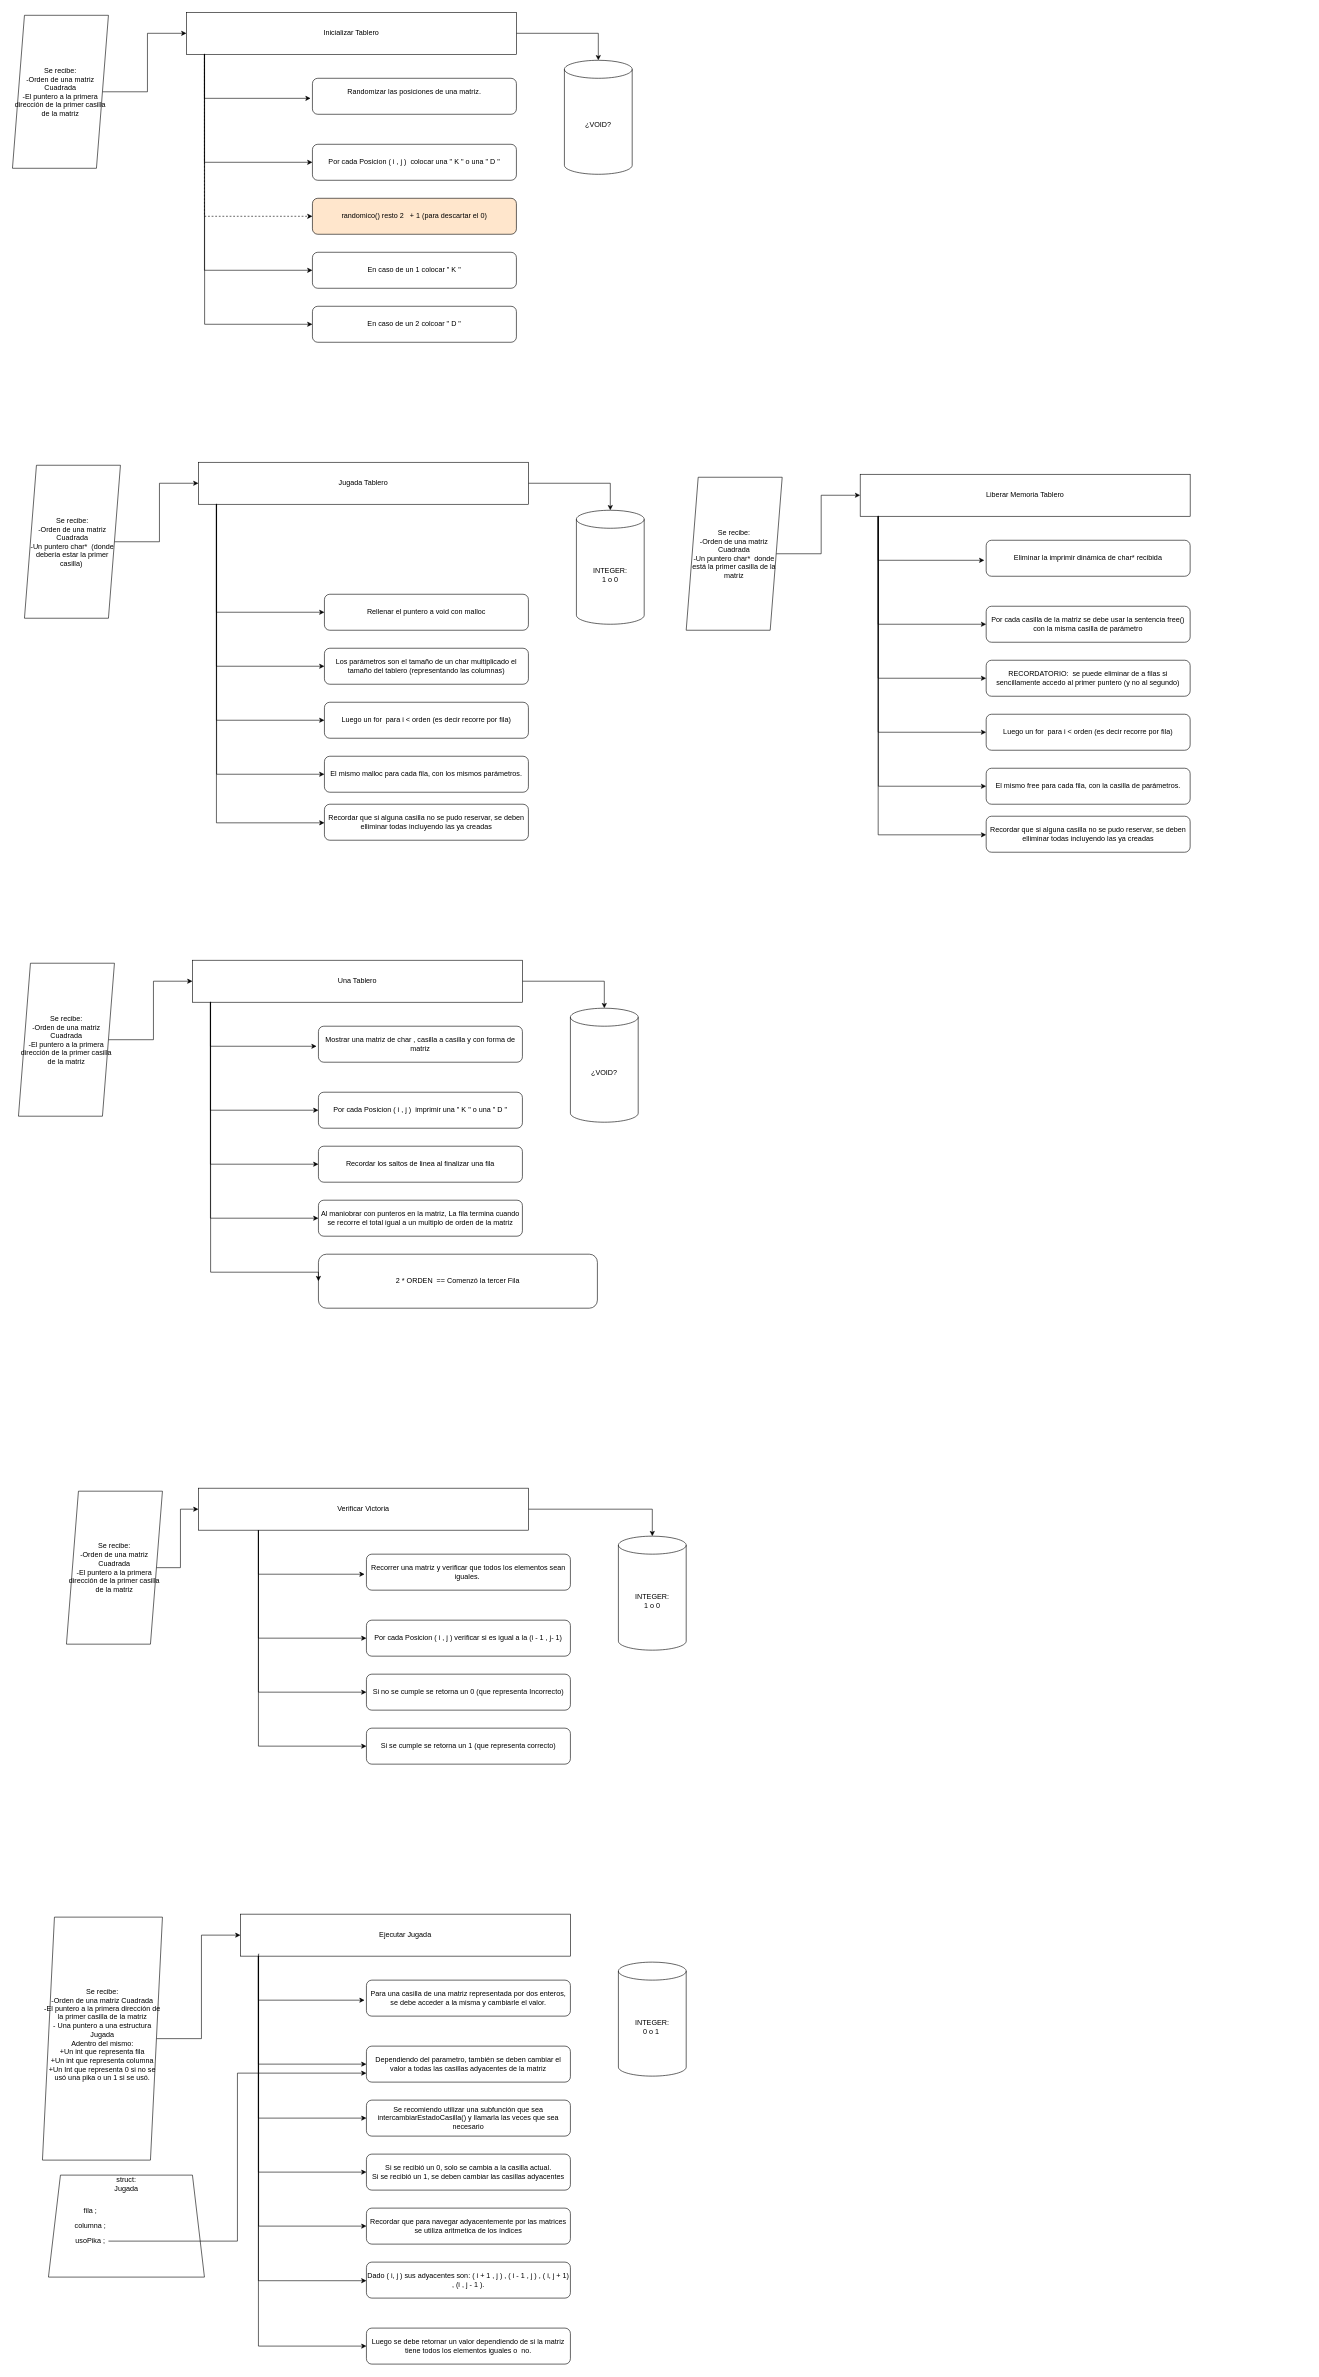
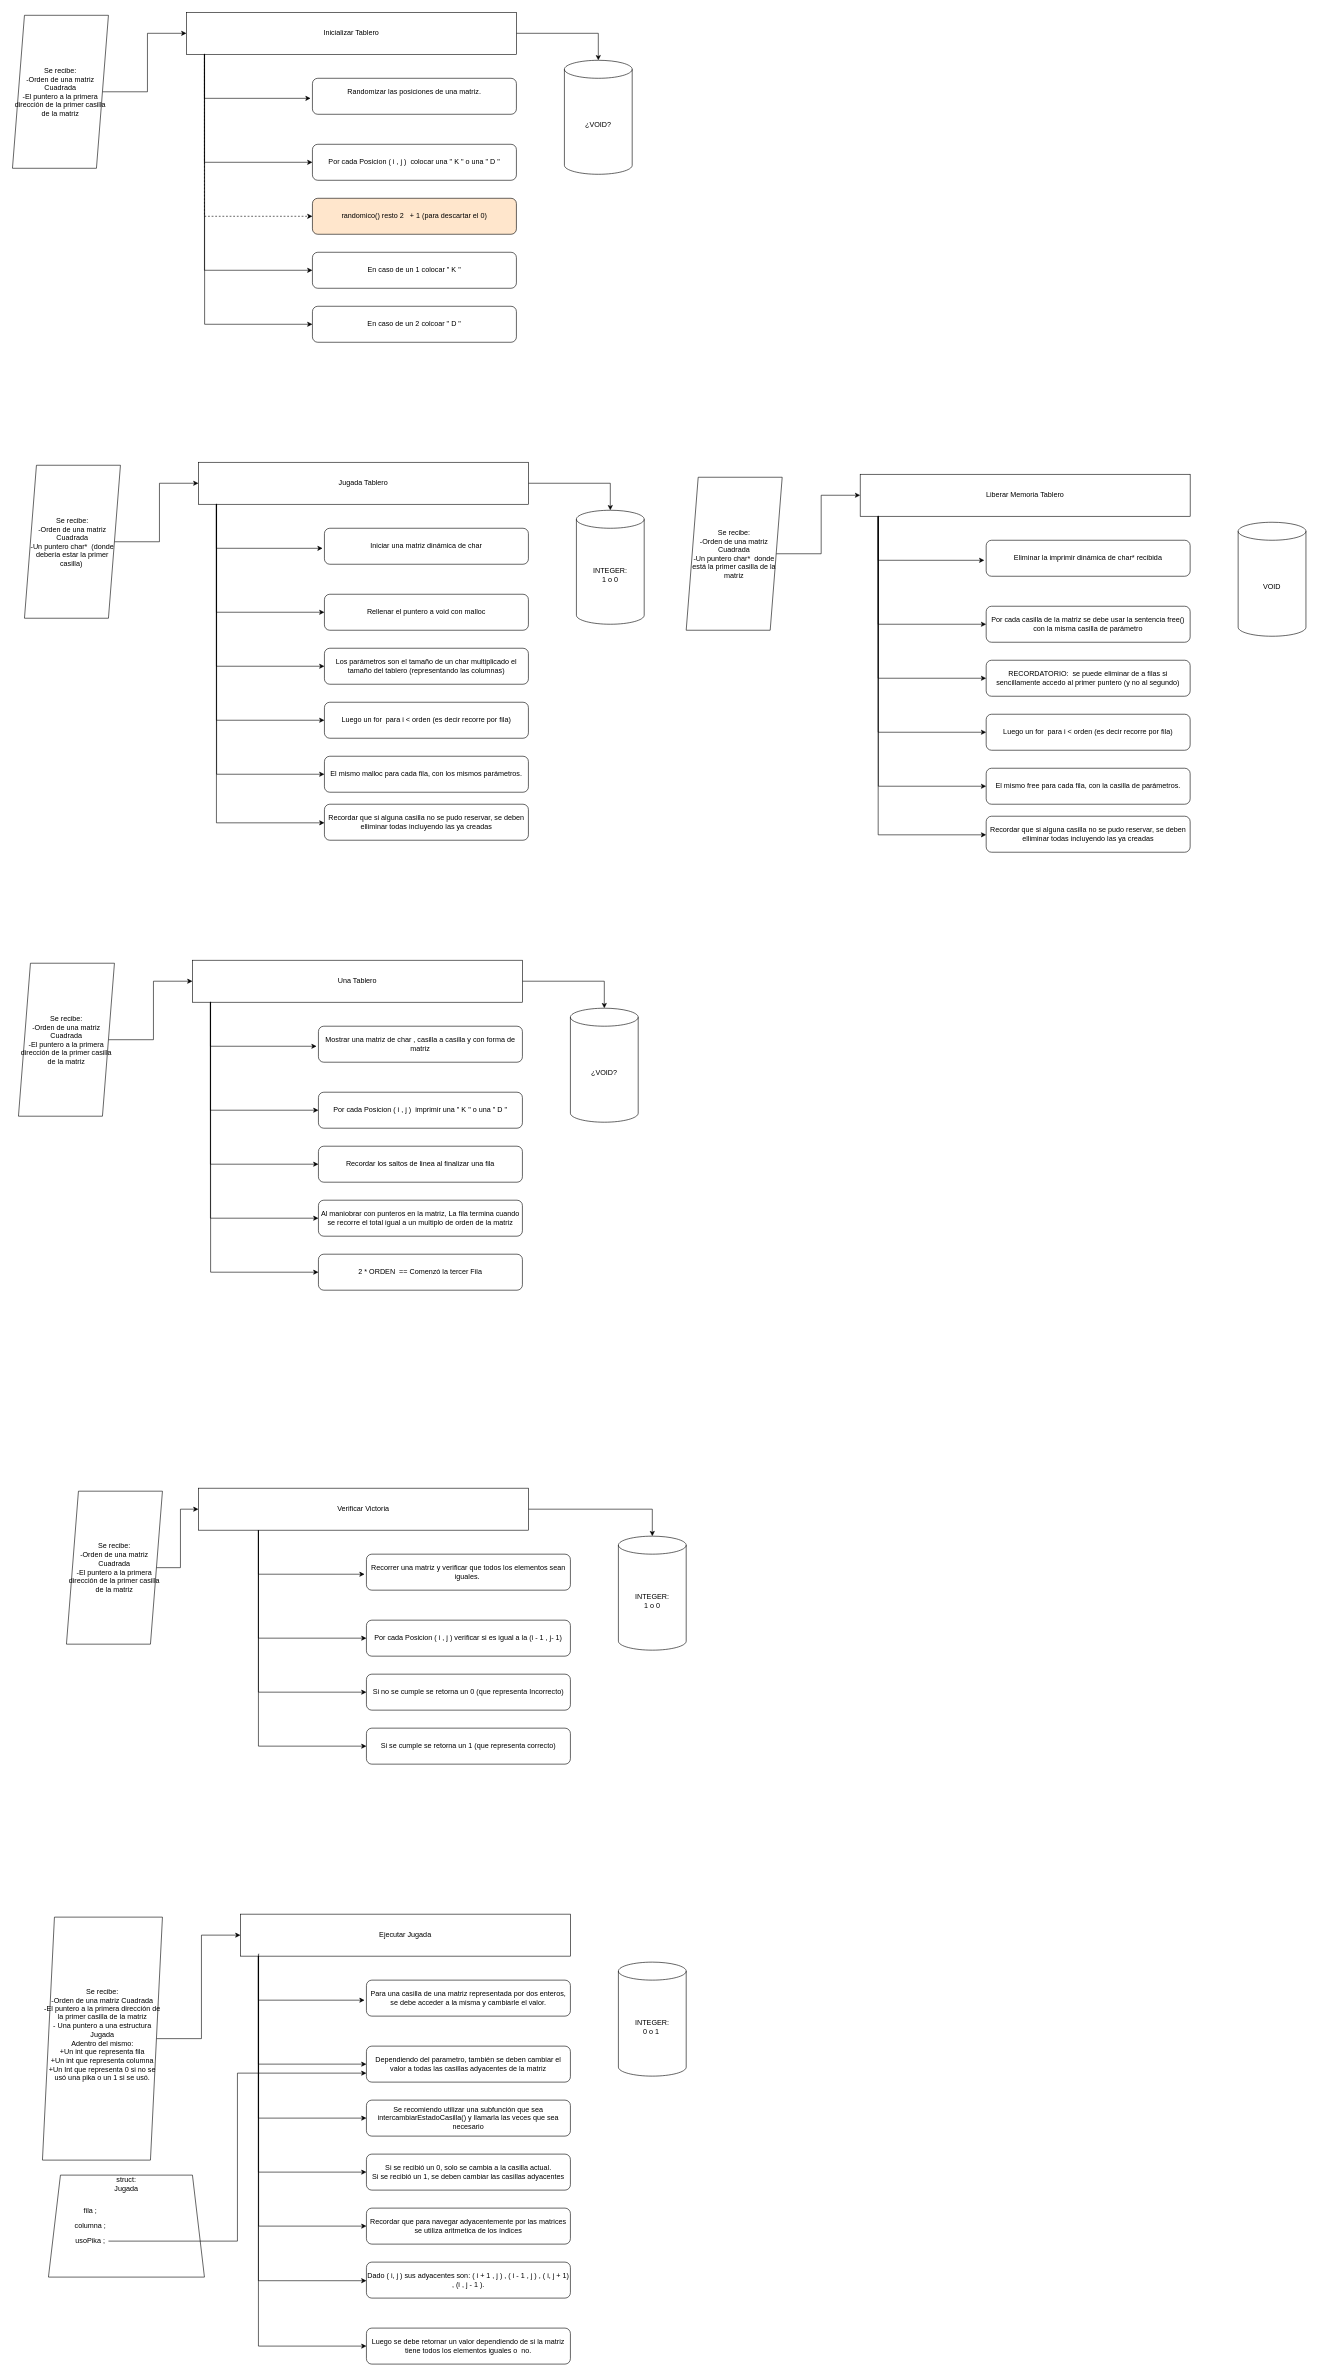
none -> (426, 546)
none -> (317, 548)
none -> (1272, 579)
(458, 1281) -> (420, 1272)
